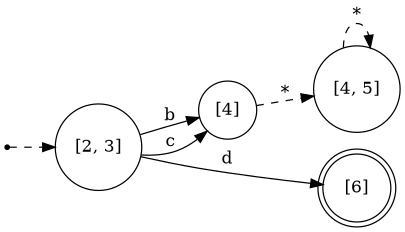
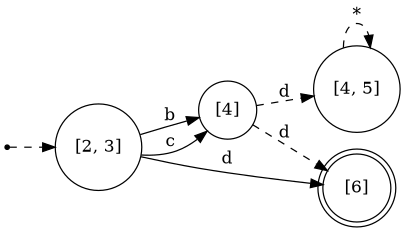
(285, 92) -> (285, 92)
none -> (285, 144)
